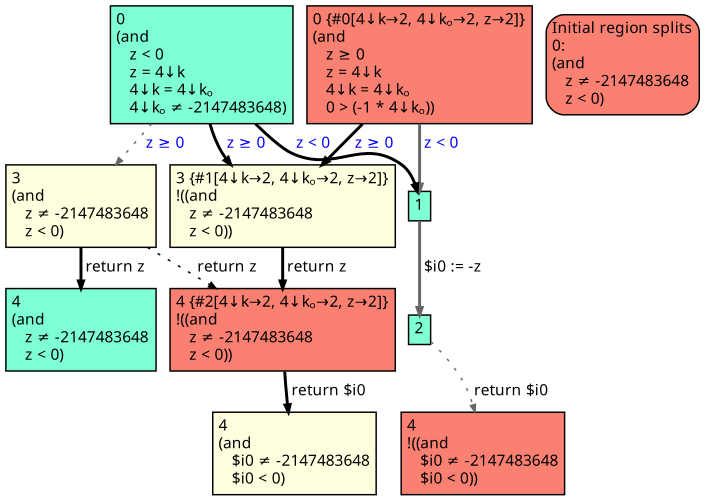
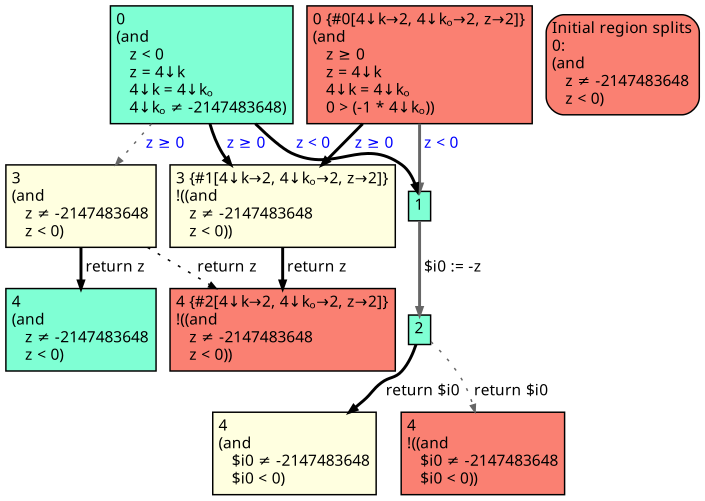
(286, 388) -> (389, 378)
